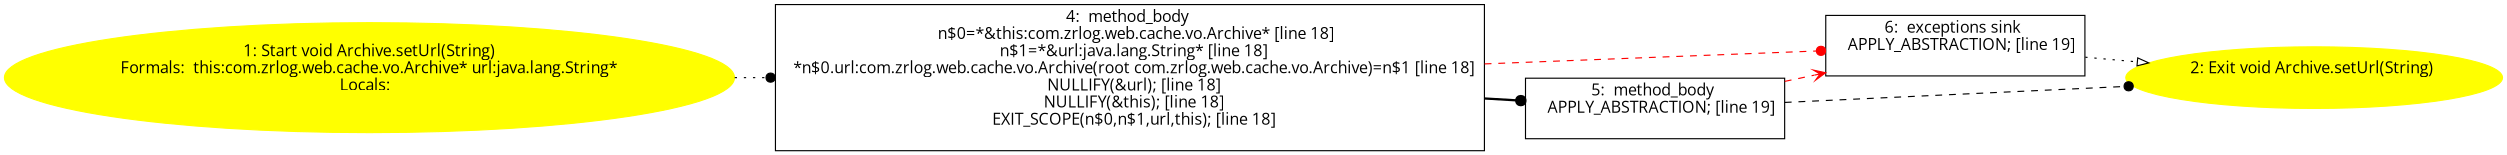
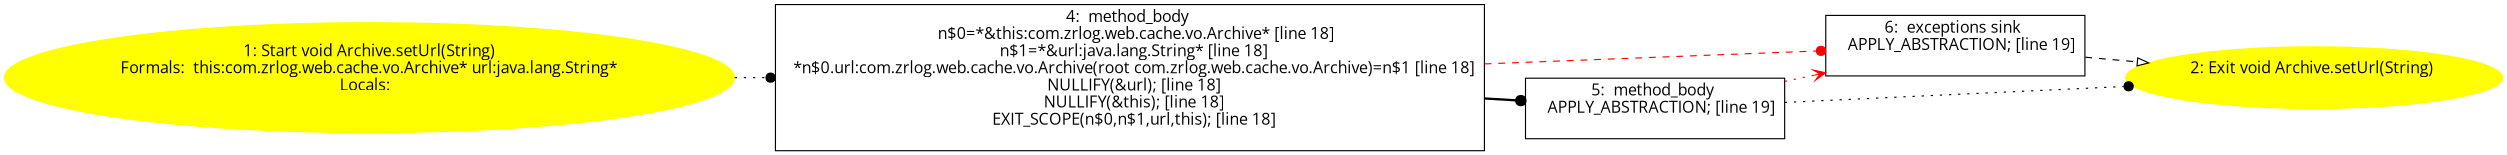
(2111, 60) -> (2111, 60)
(1799, 78) -> (1799, 78)
(1954, 94) -> (1954, 94)
